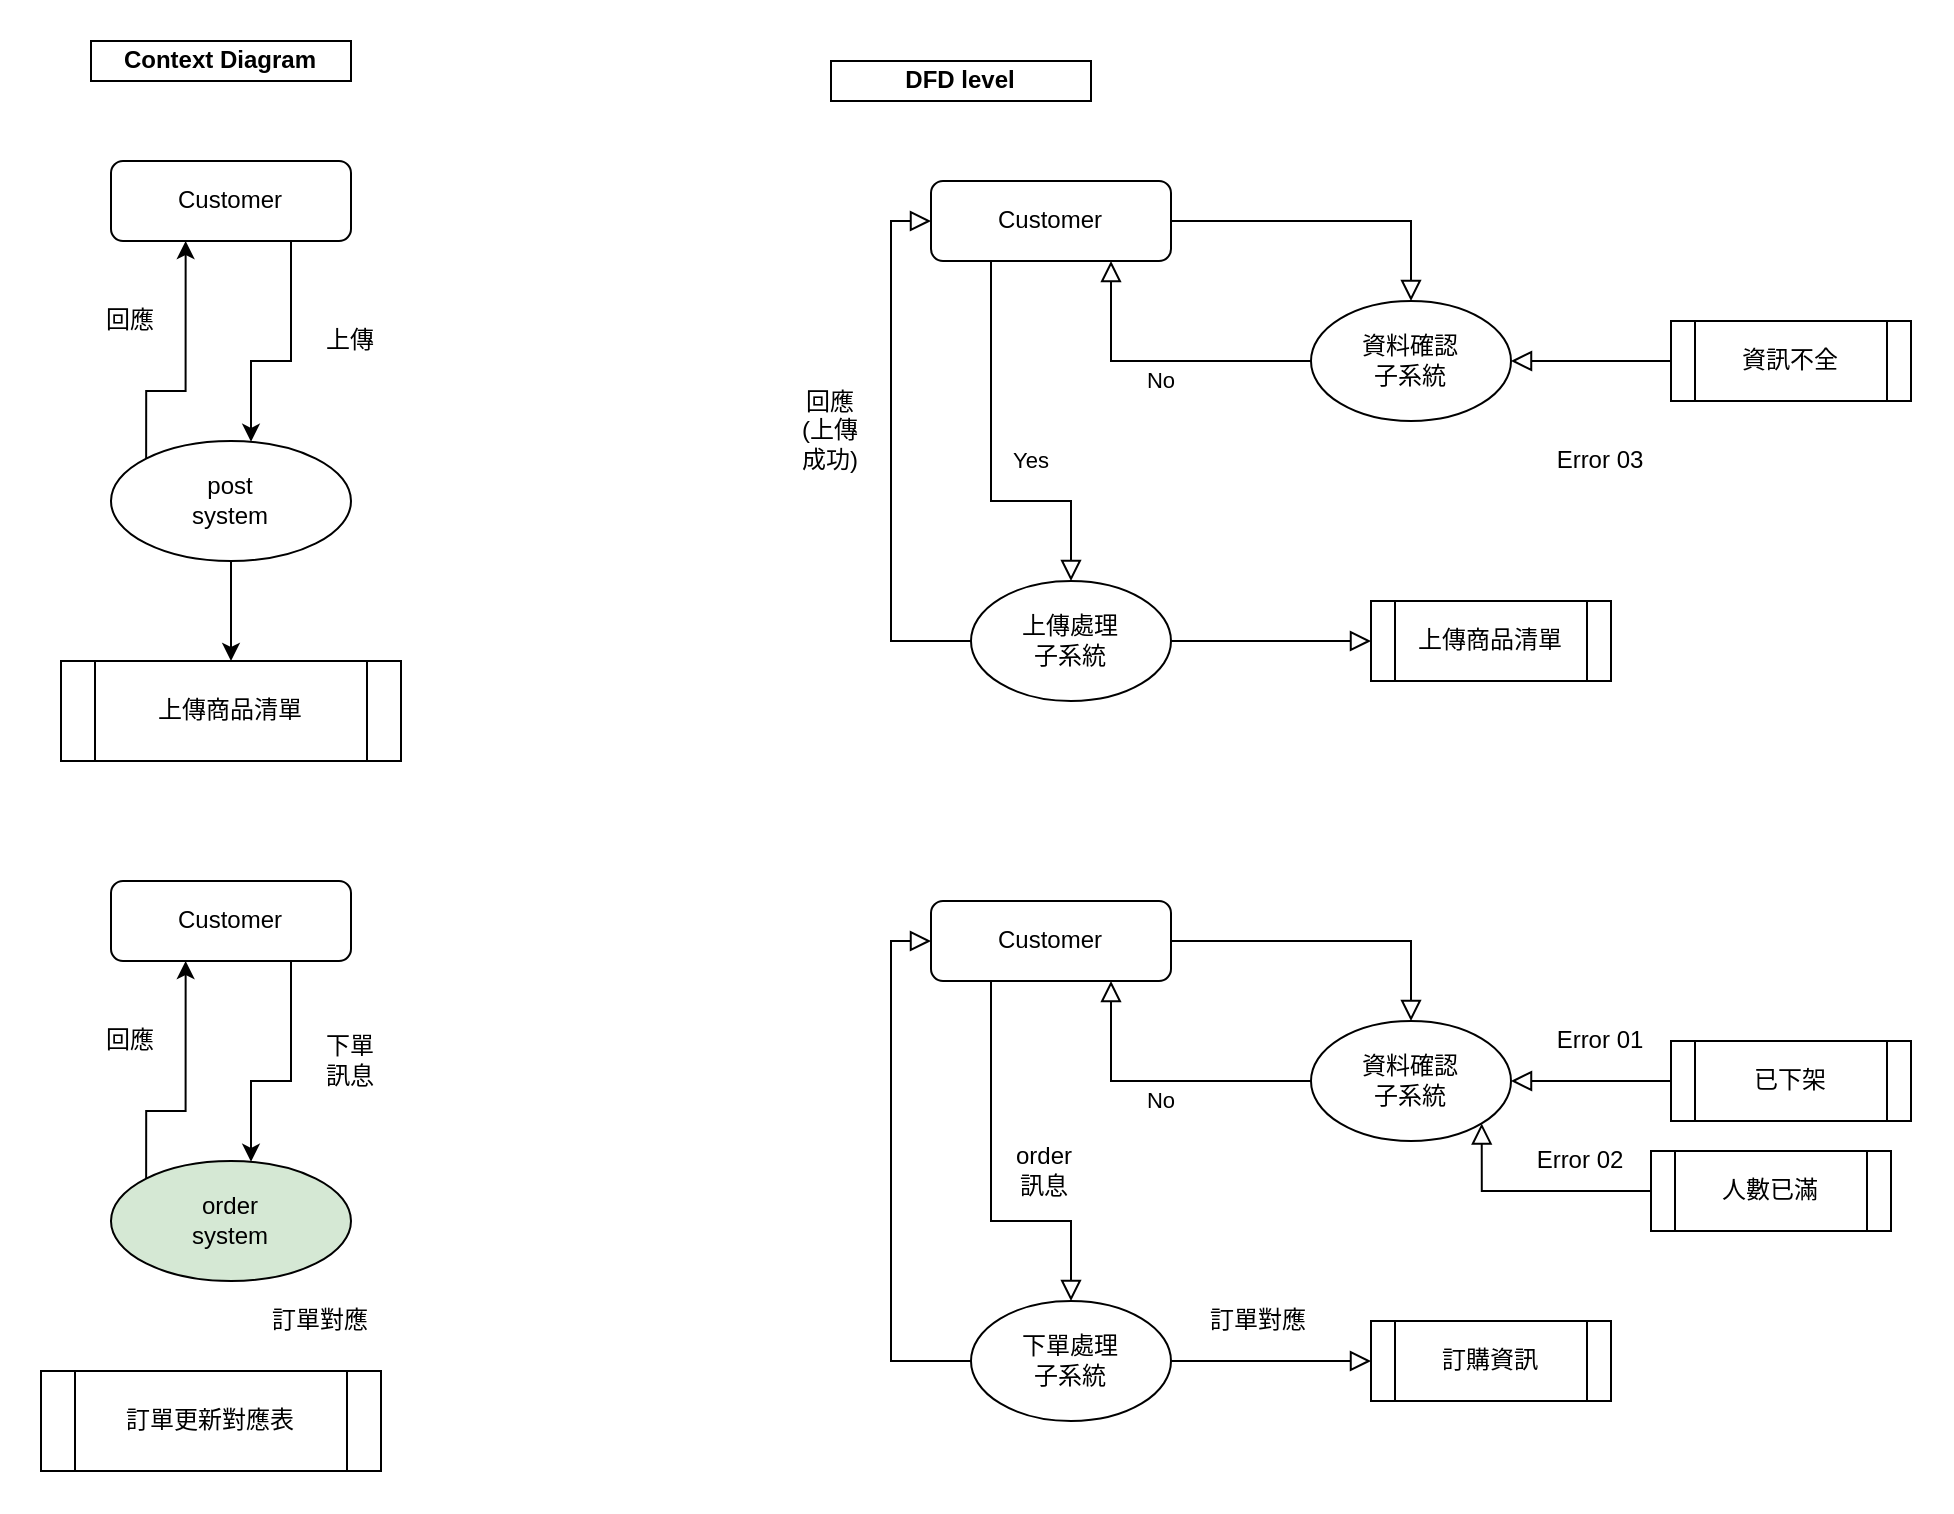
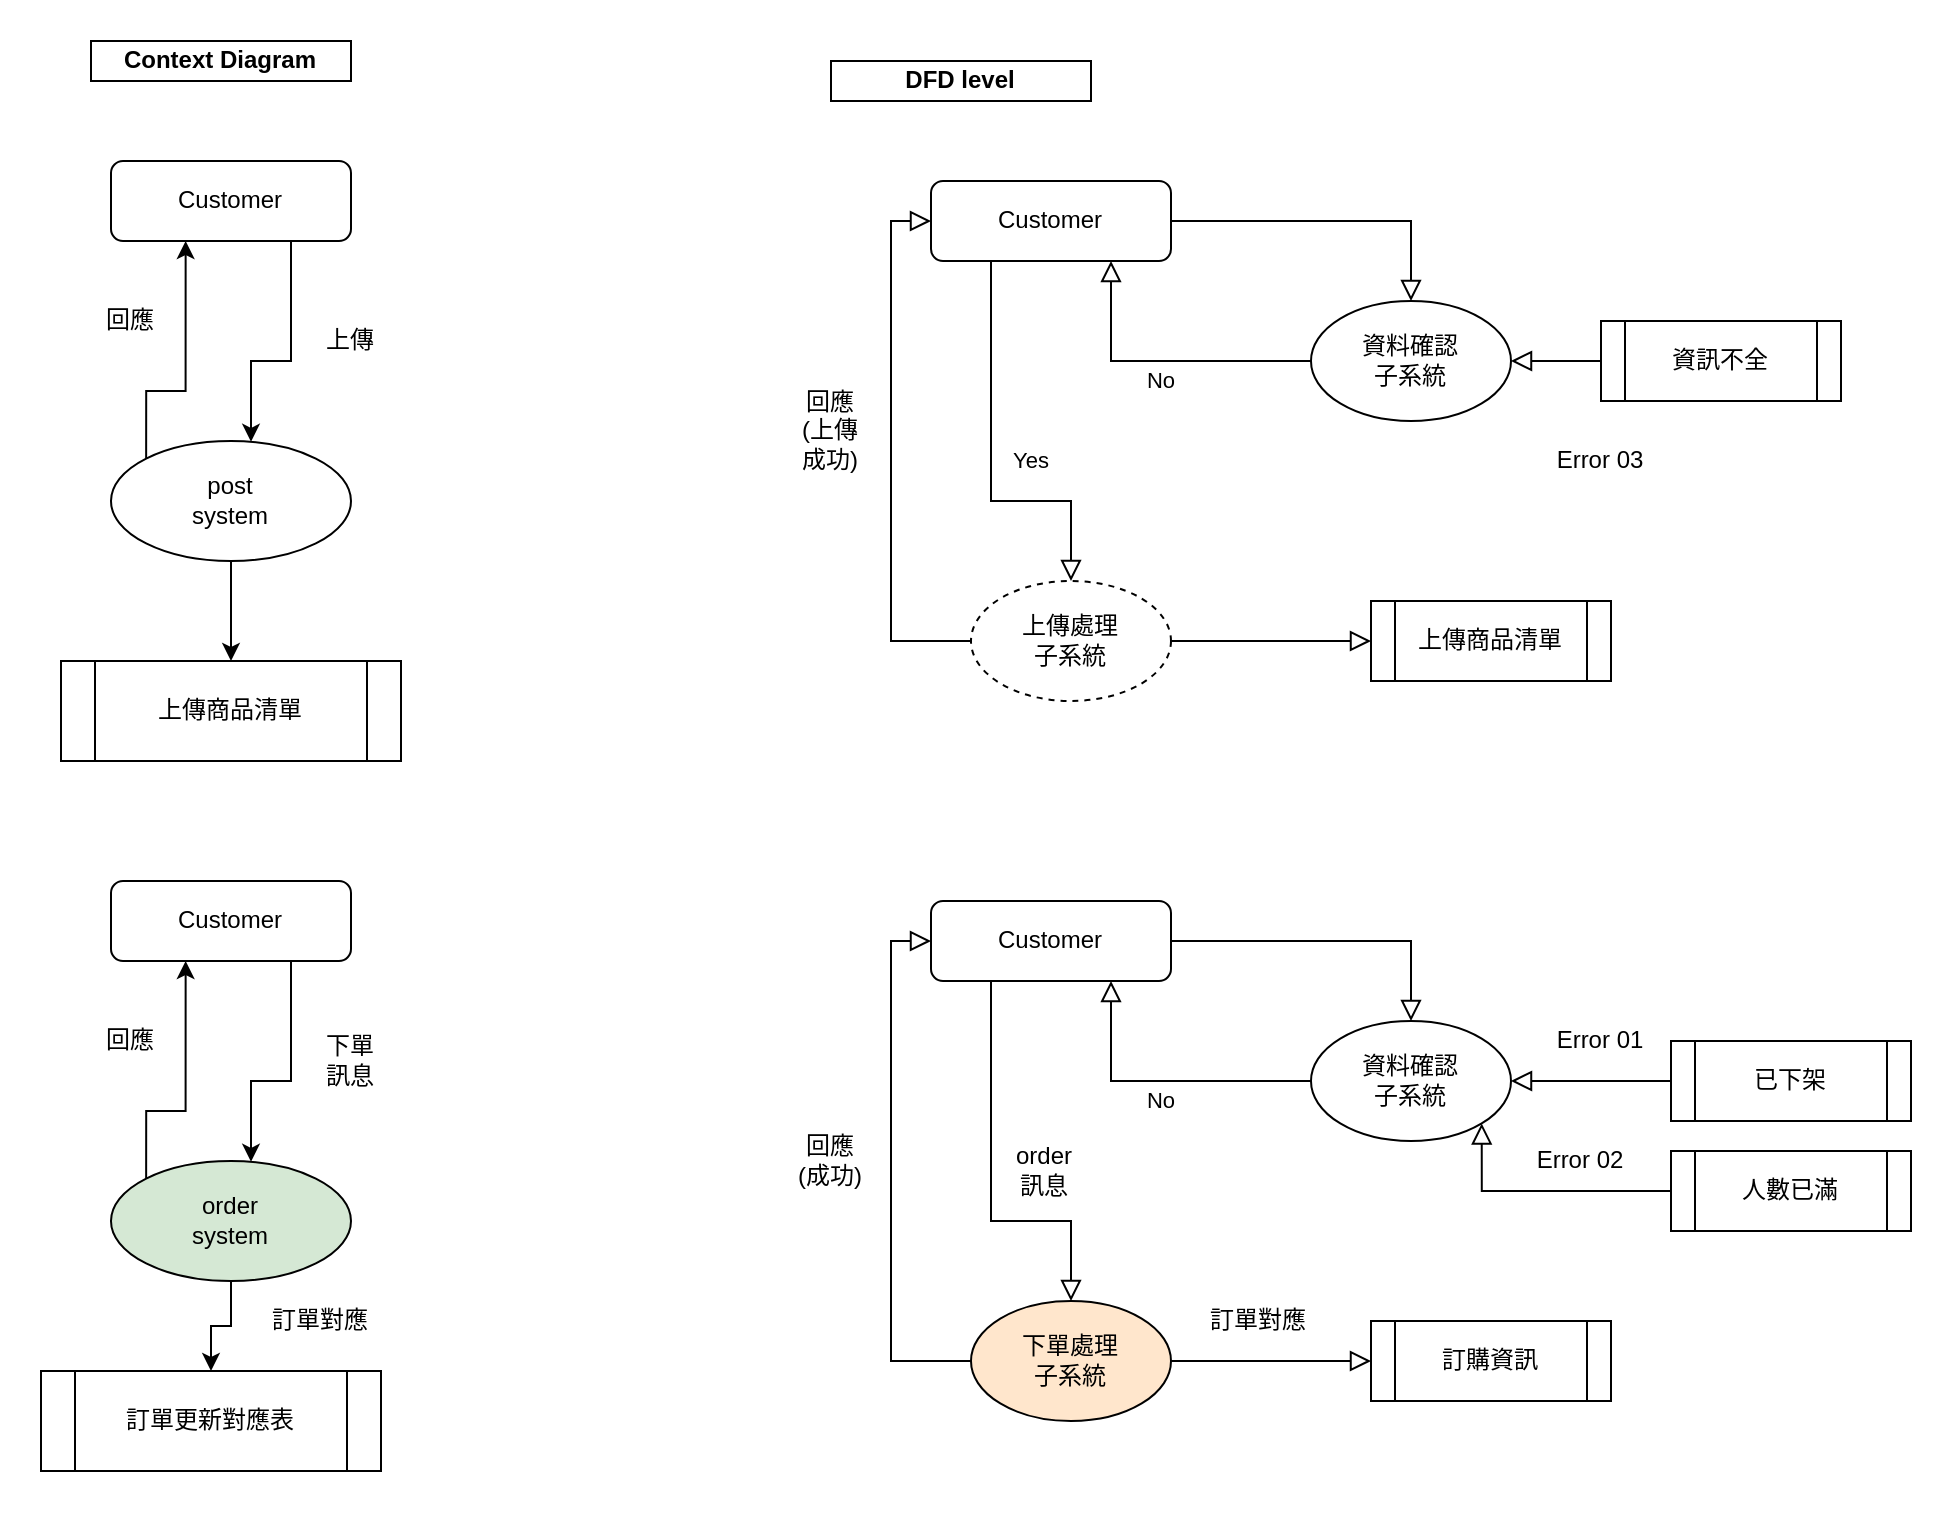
(1791, 361) -> (1721, 361)
(1071, 641) -> (1071, 641)
none -> (831, 1161)
(1771, 1191) -> (1791, 1191)
none -> (228, 1326)
(1071, 1361) -> (1071, 1361)
